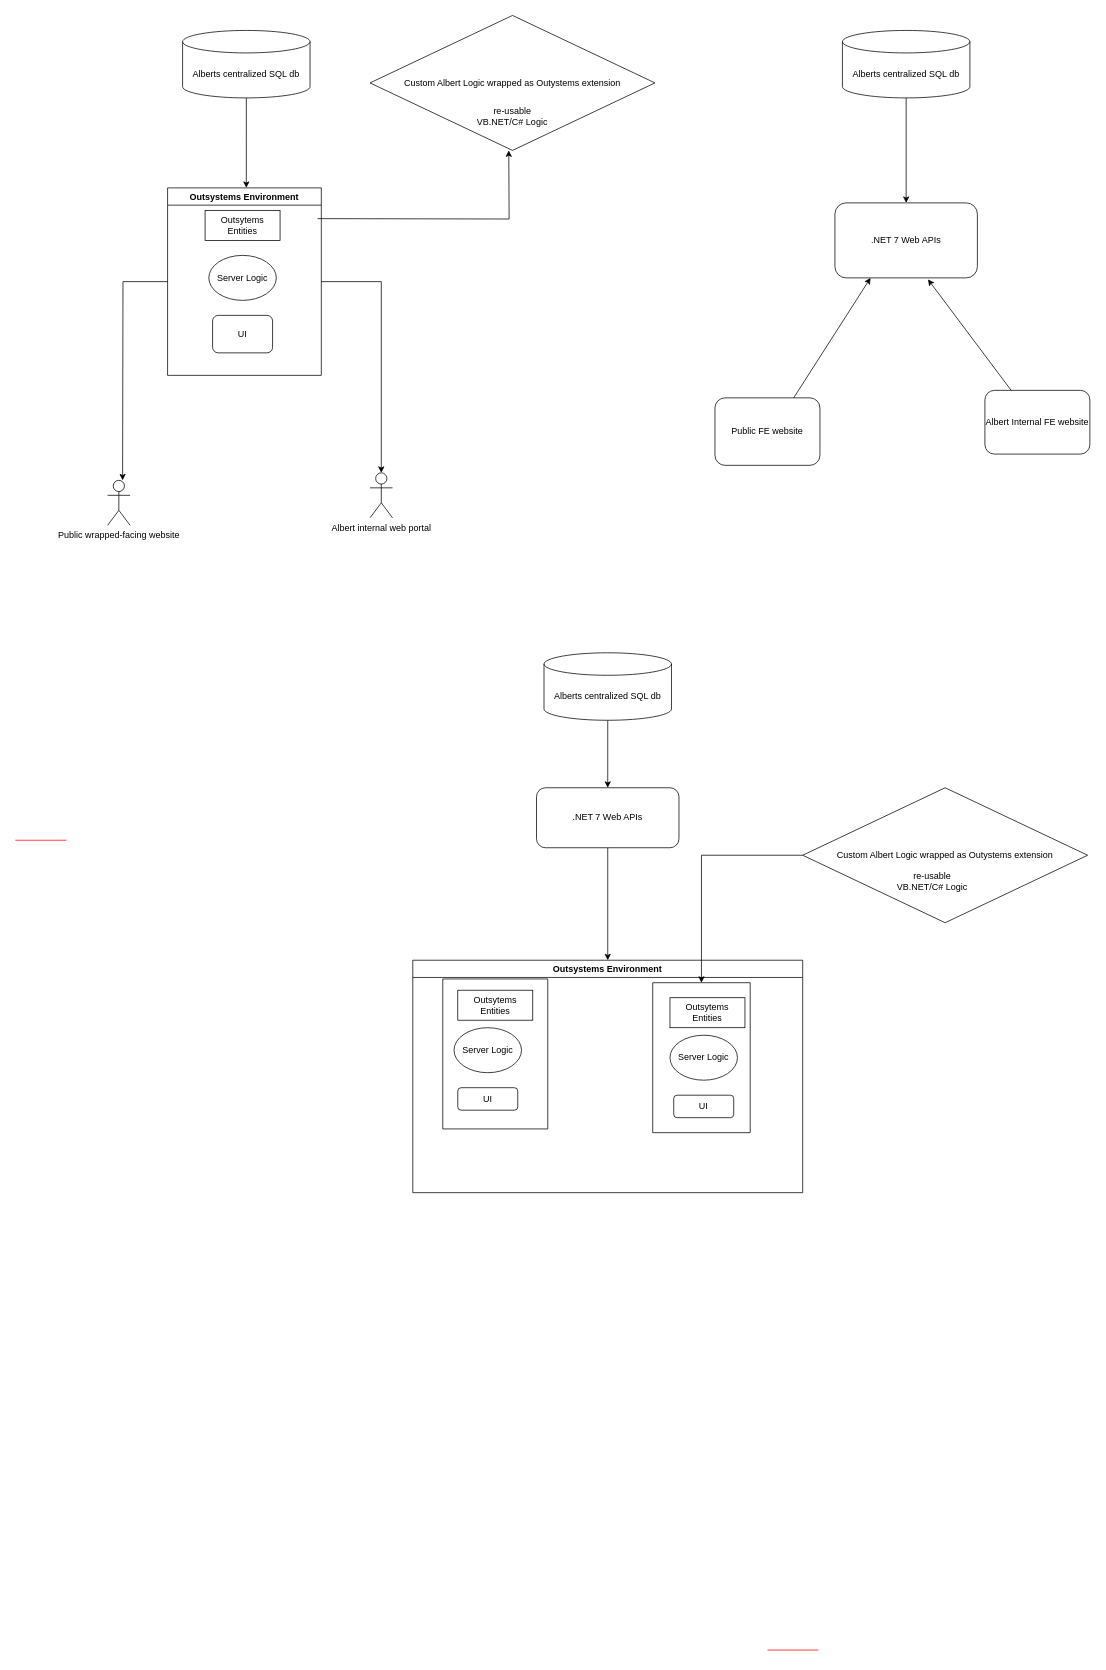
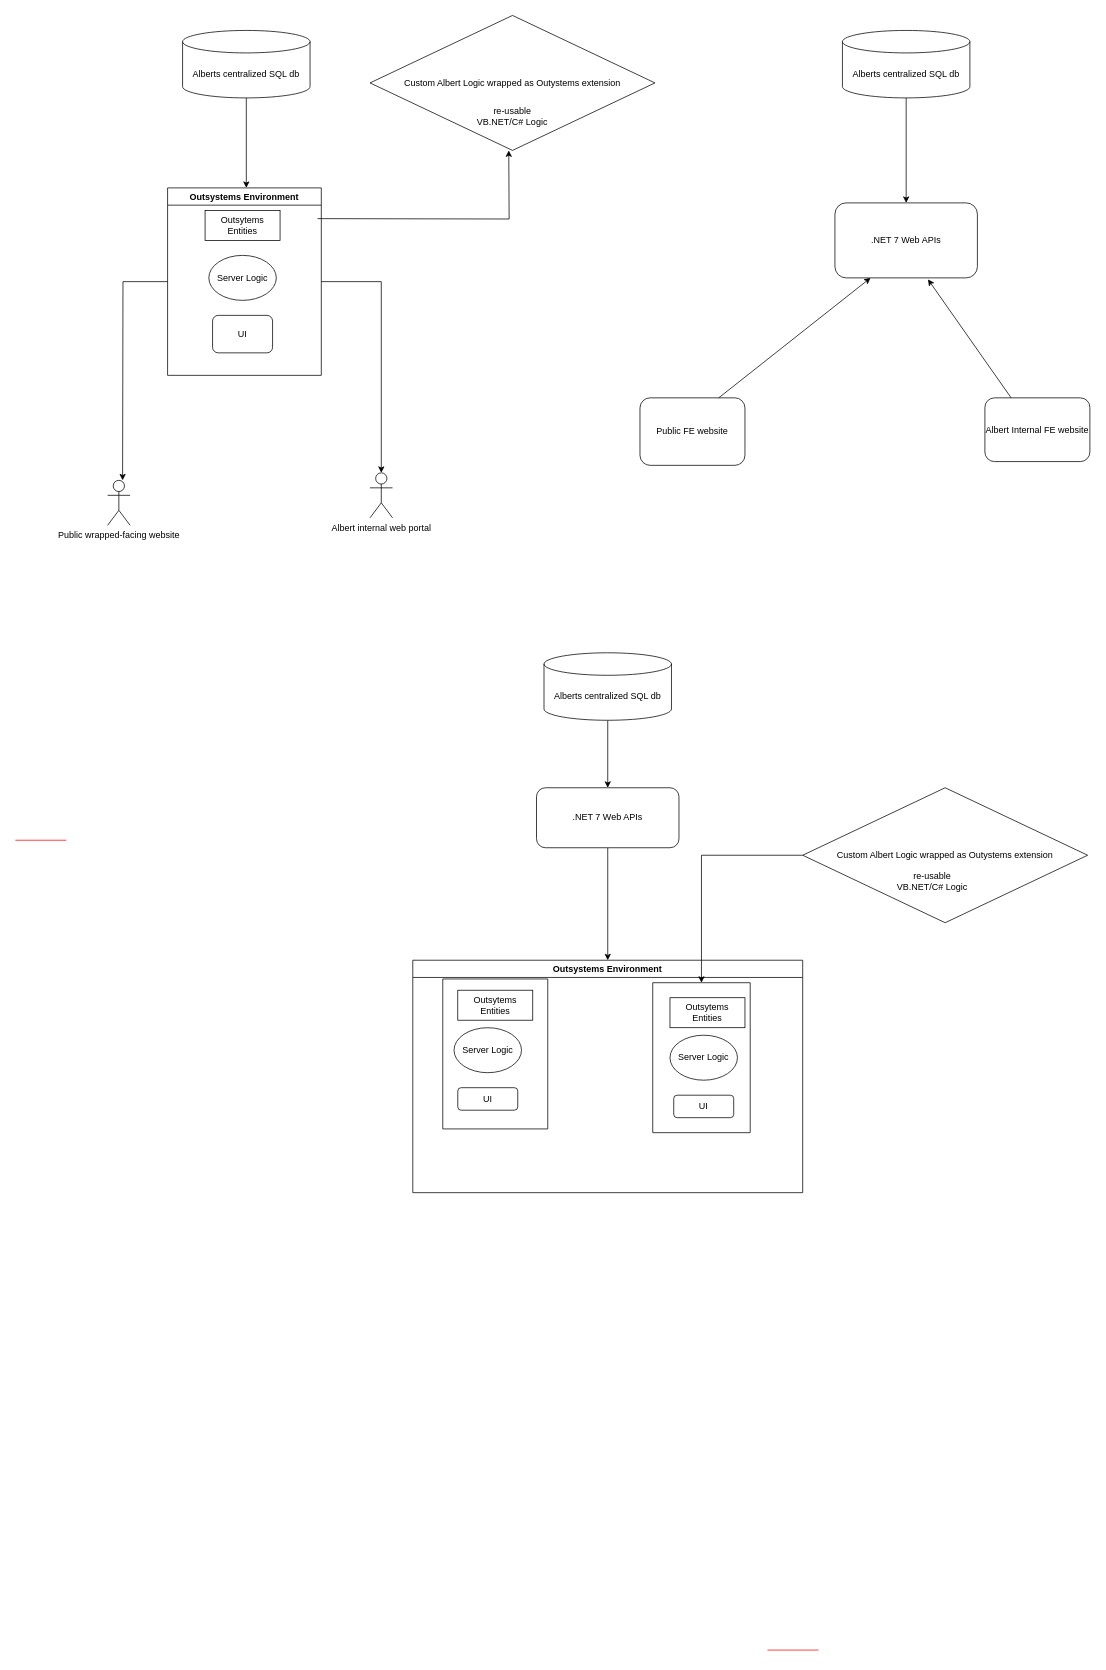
(1038, 422) -> (1038, 430)
(768, 432) -> (693, 432)
